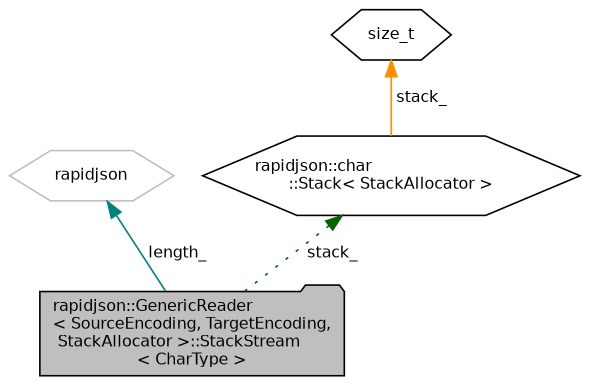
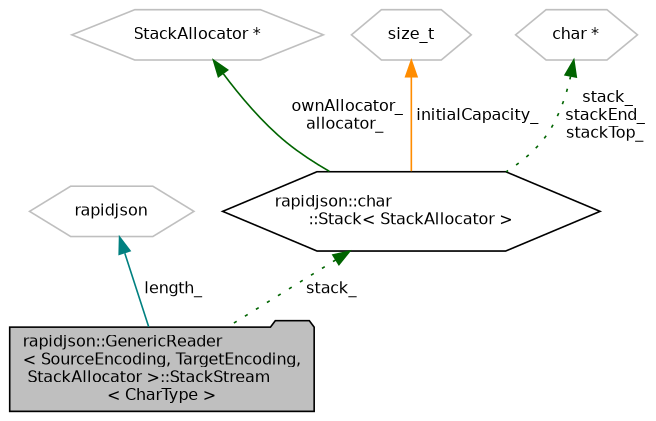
none -> (198, 35)
(391, 35) -> (411, 35)
none -> (577, 35)
(420, 98) -> (475, 116)
